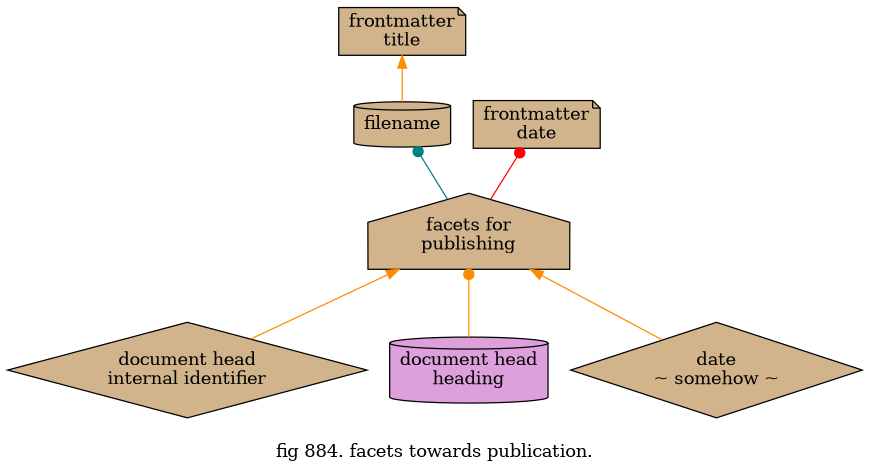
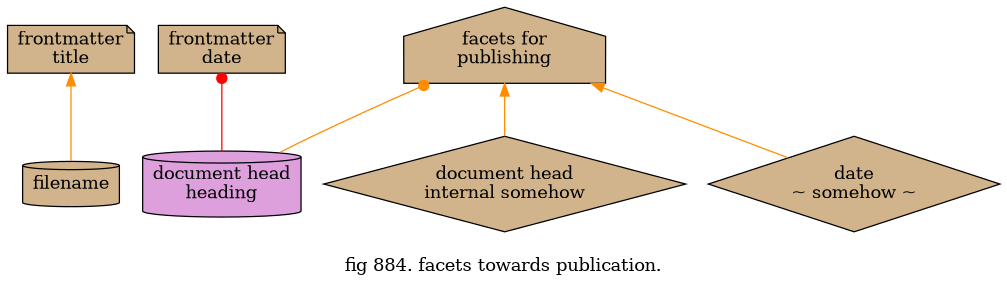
(434, 178) -> none
(504, 178) -> (222, 117)
(187, 370) -> (505, 184)
